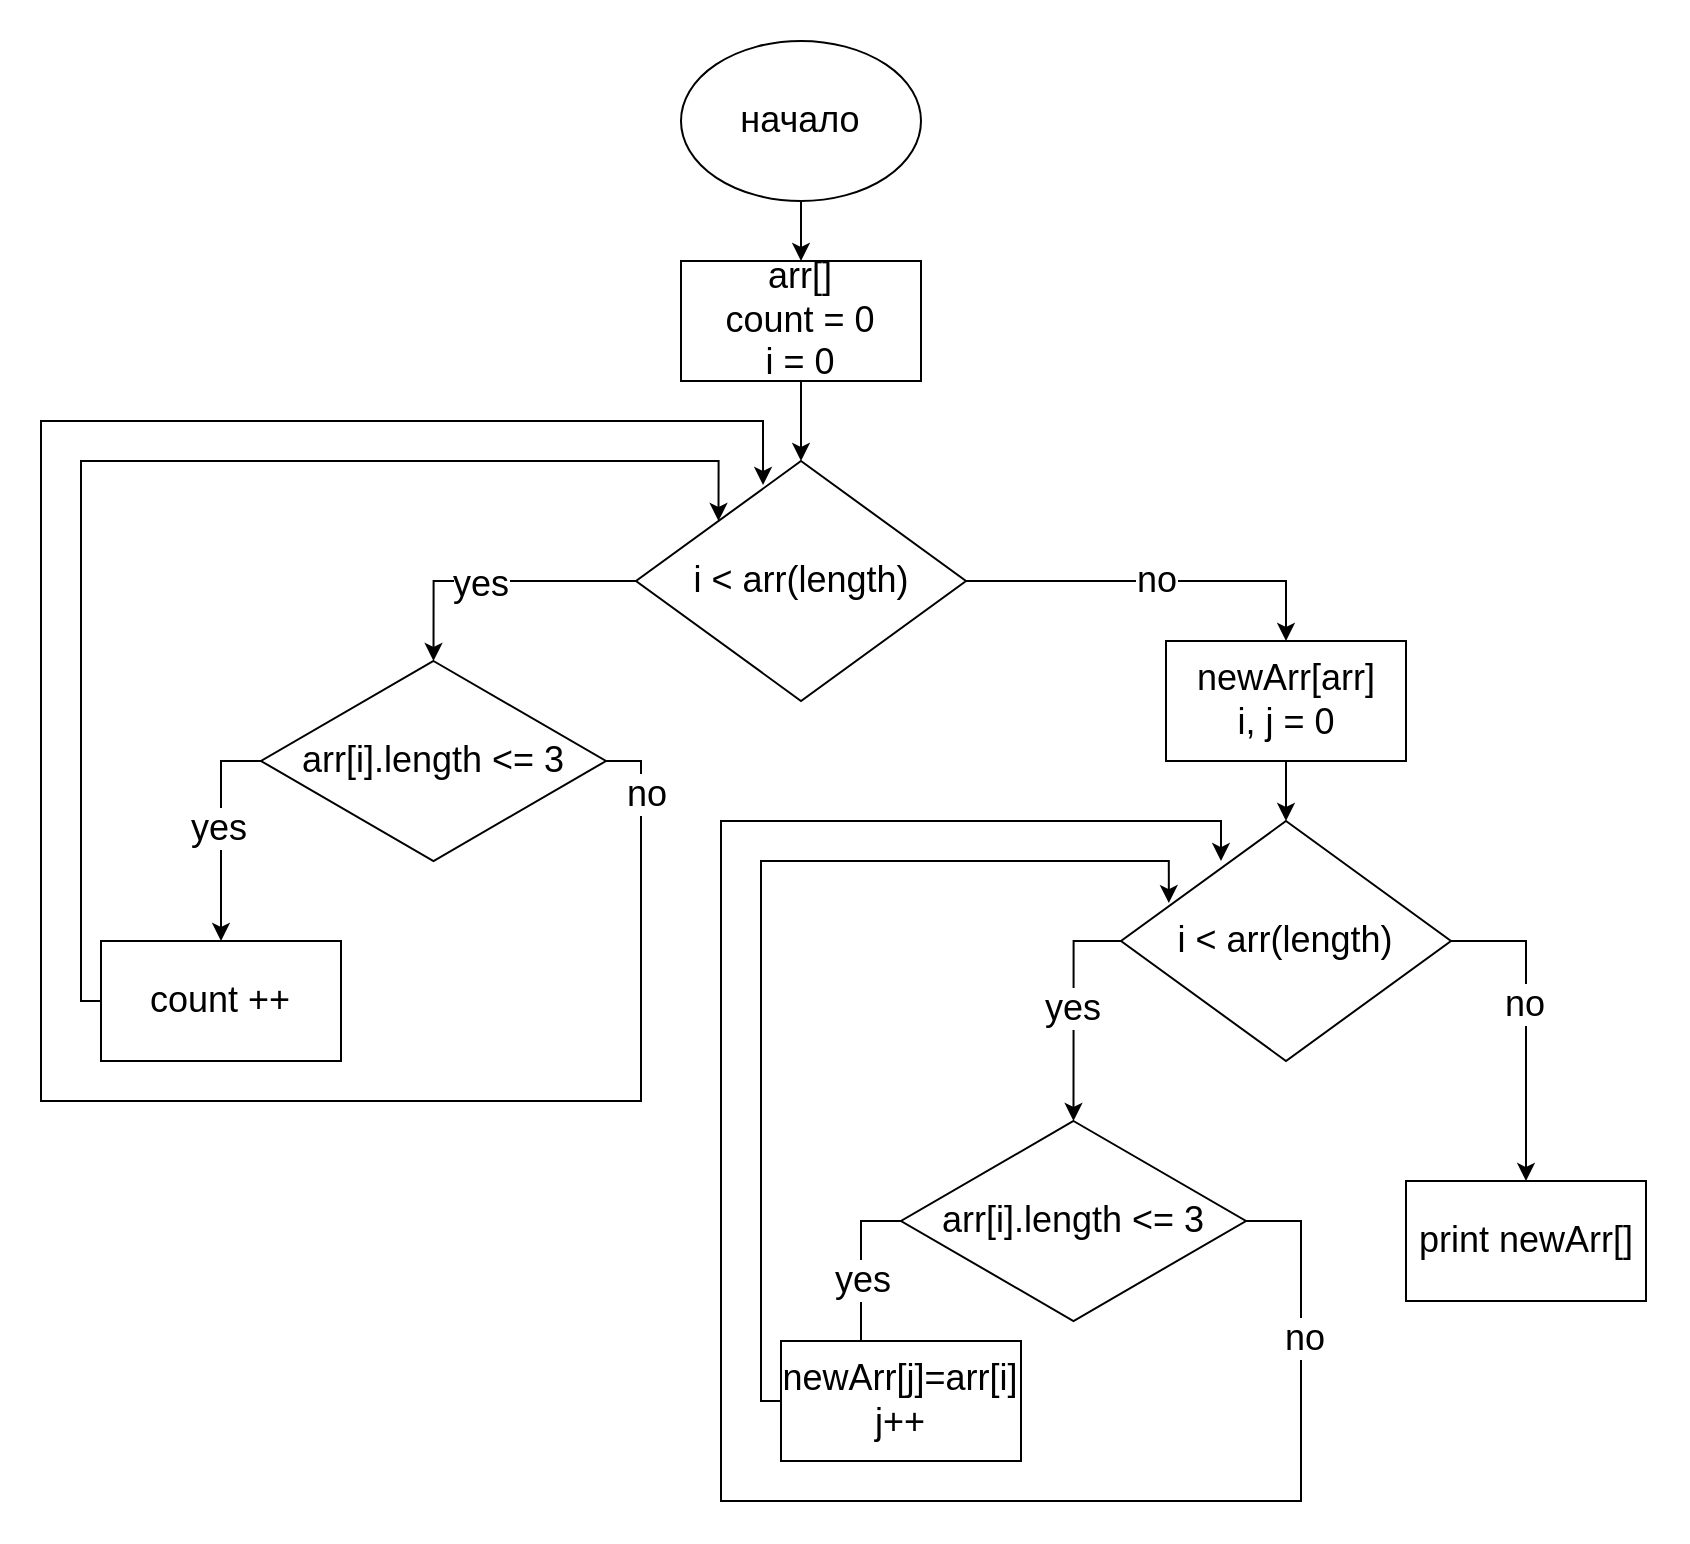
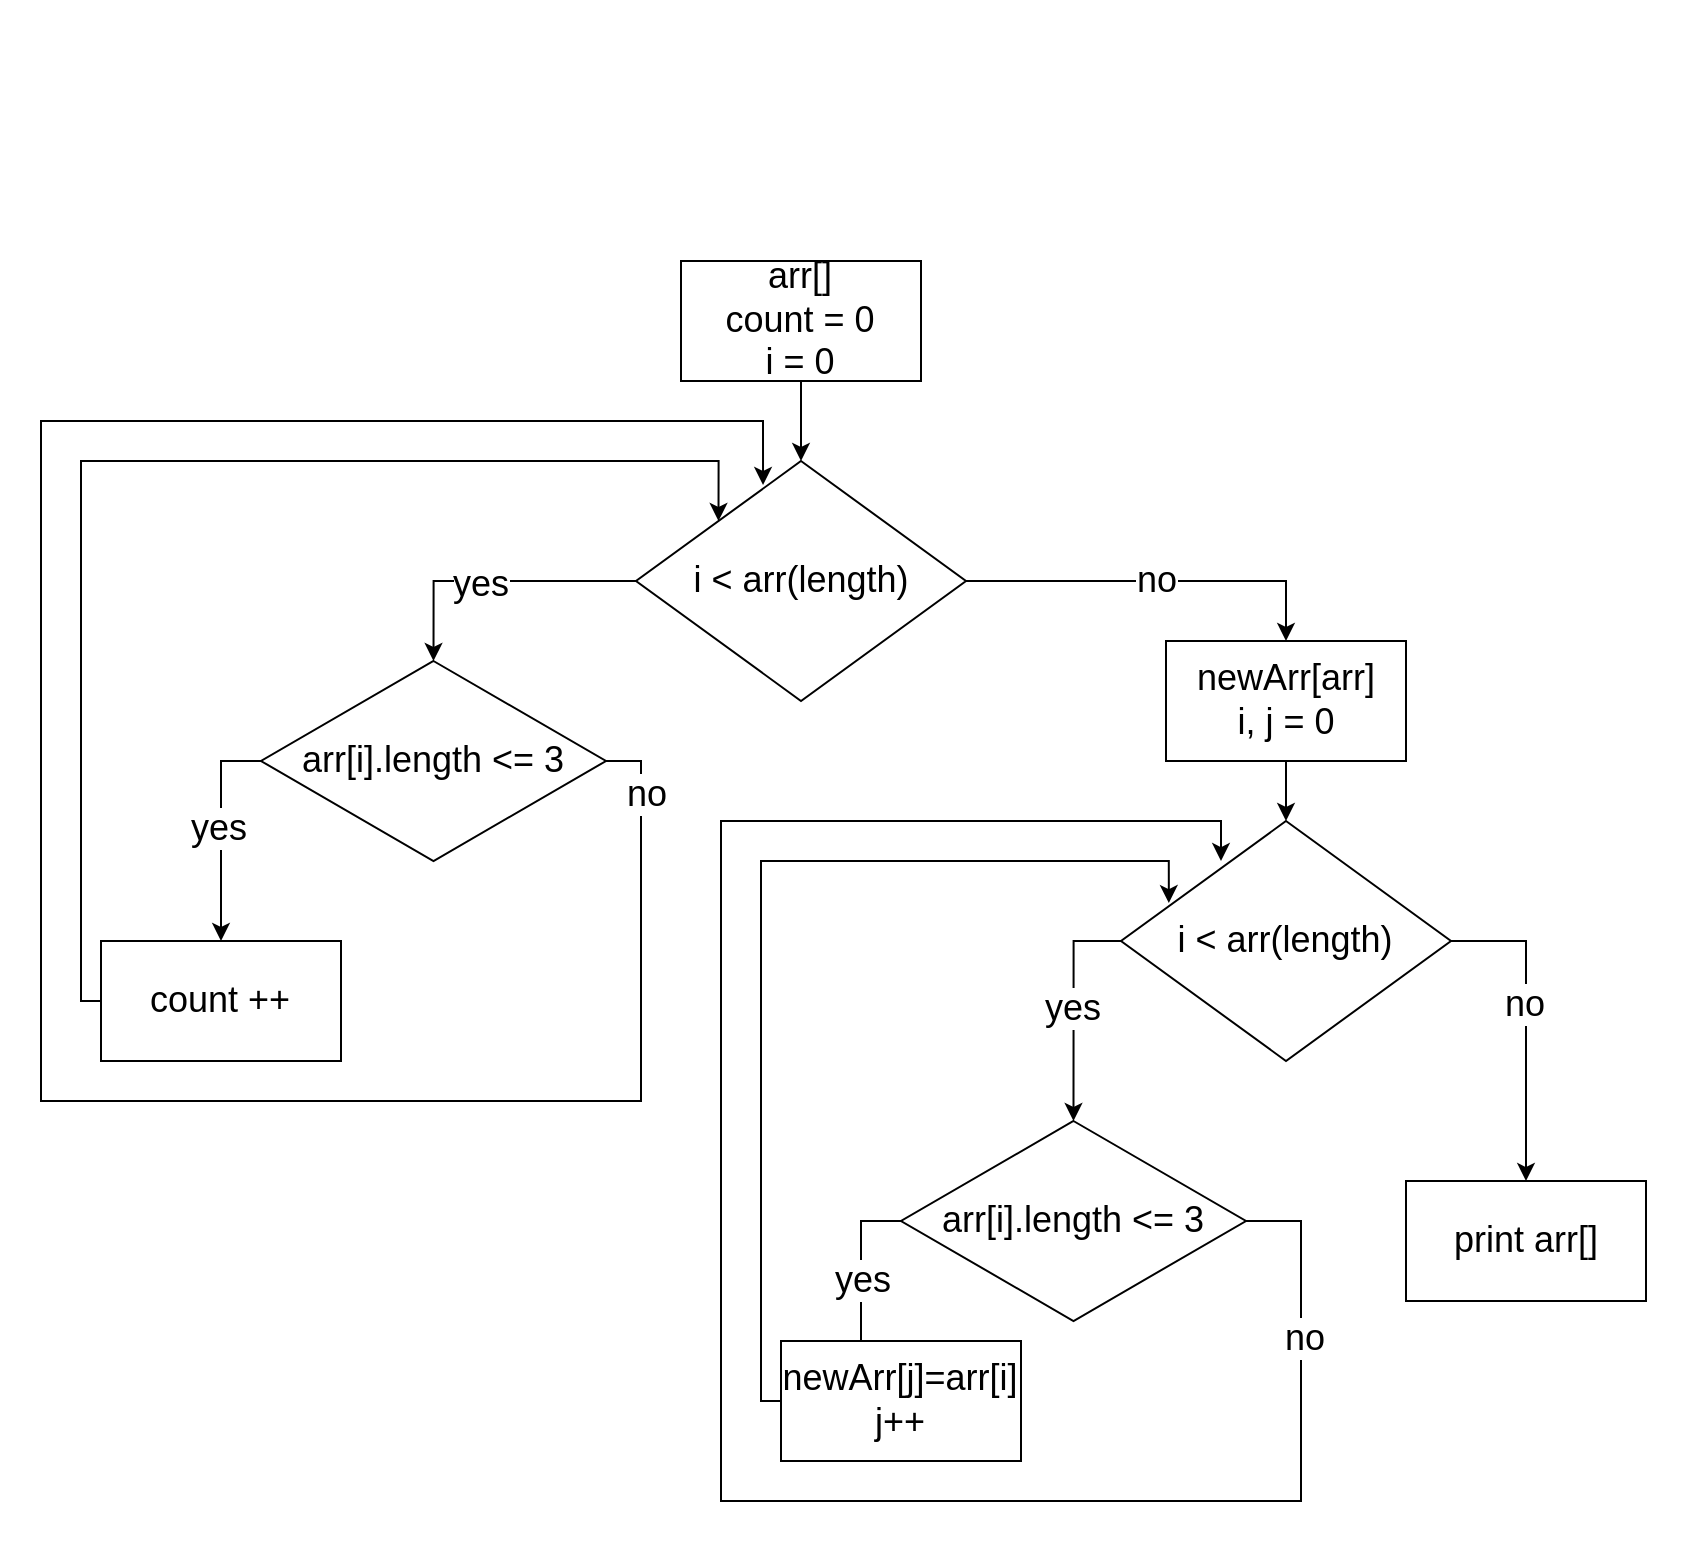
(801, 121) -> none
(801, 238) -> none
(1527, 1241) -> (1527, 1241)
